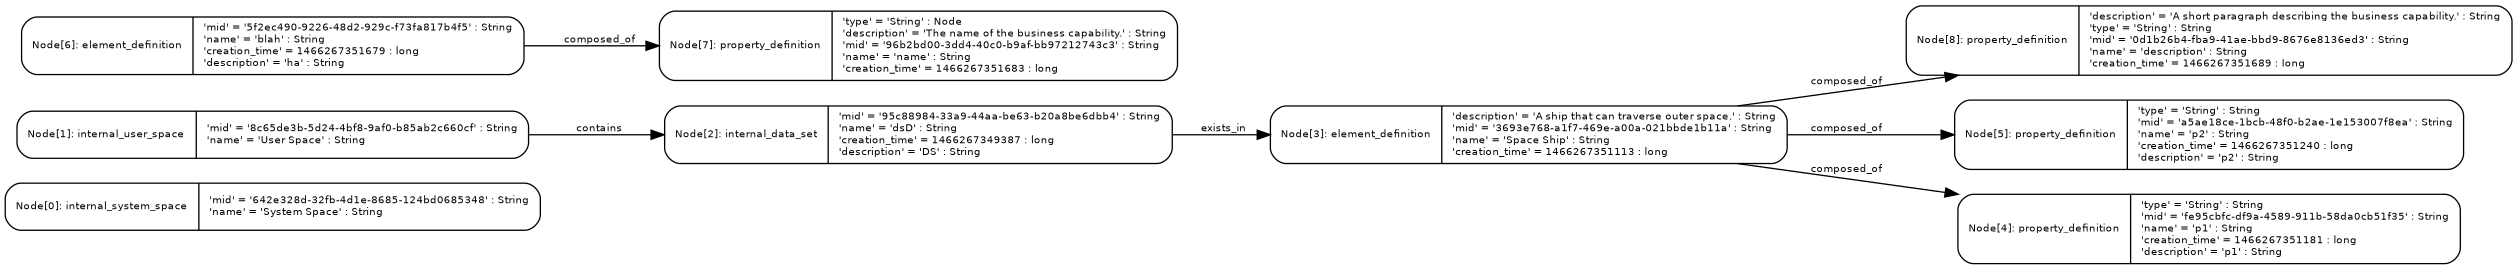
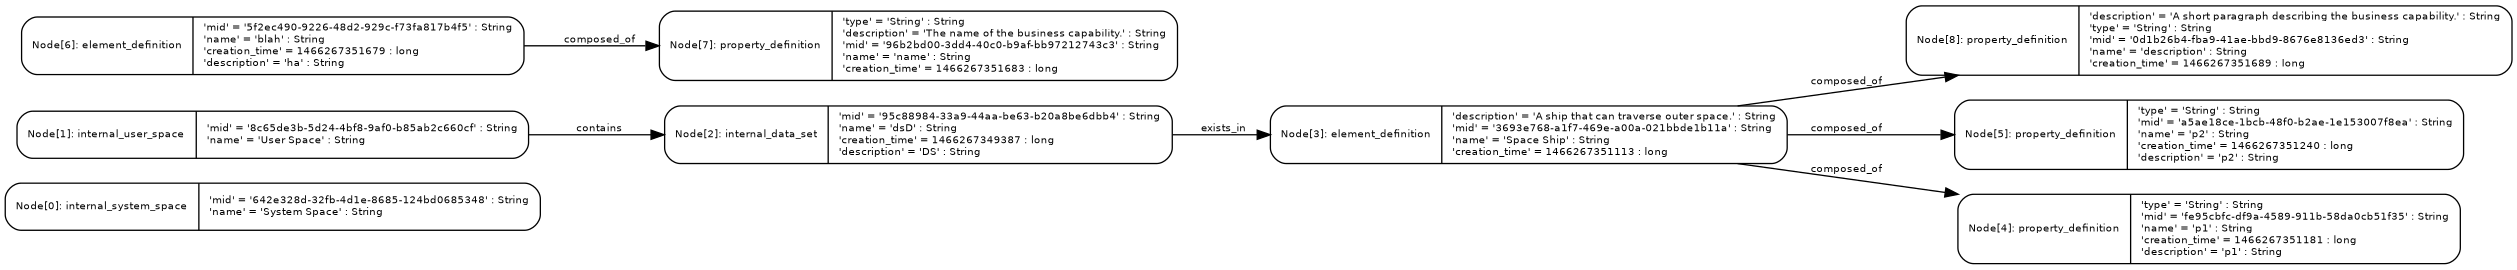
(903, 22) -> (904, 22)
